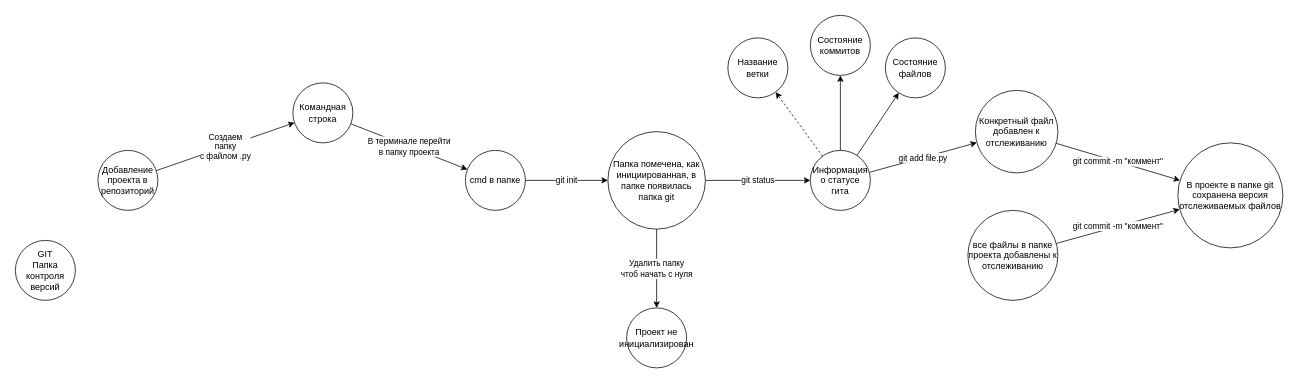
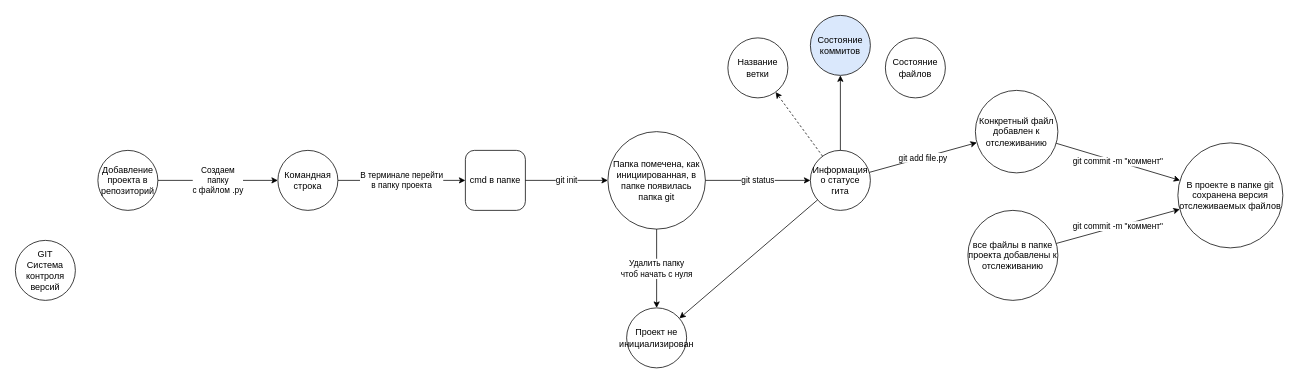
(840, 45) -> (840, 45)
(323, 113) -> (308, 180)
(877, 126) -> (751, 257)
(495, 180) -> (495, 180)
(45, 270) -> (45, 270)
